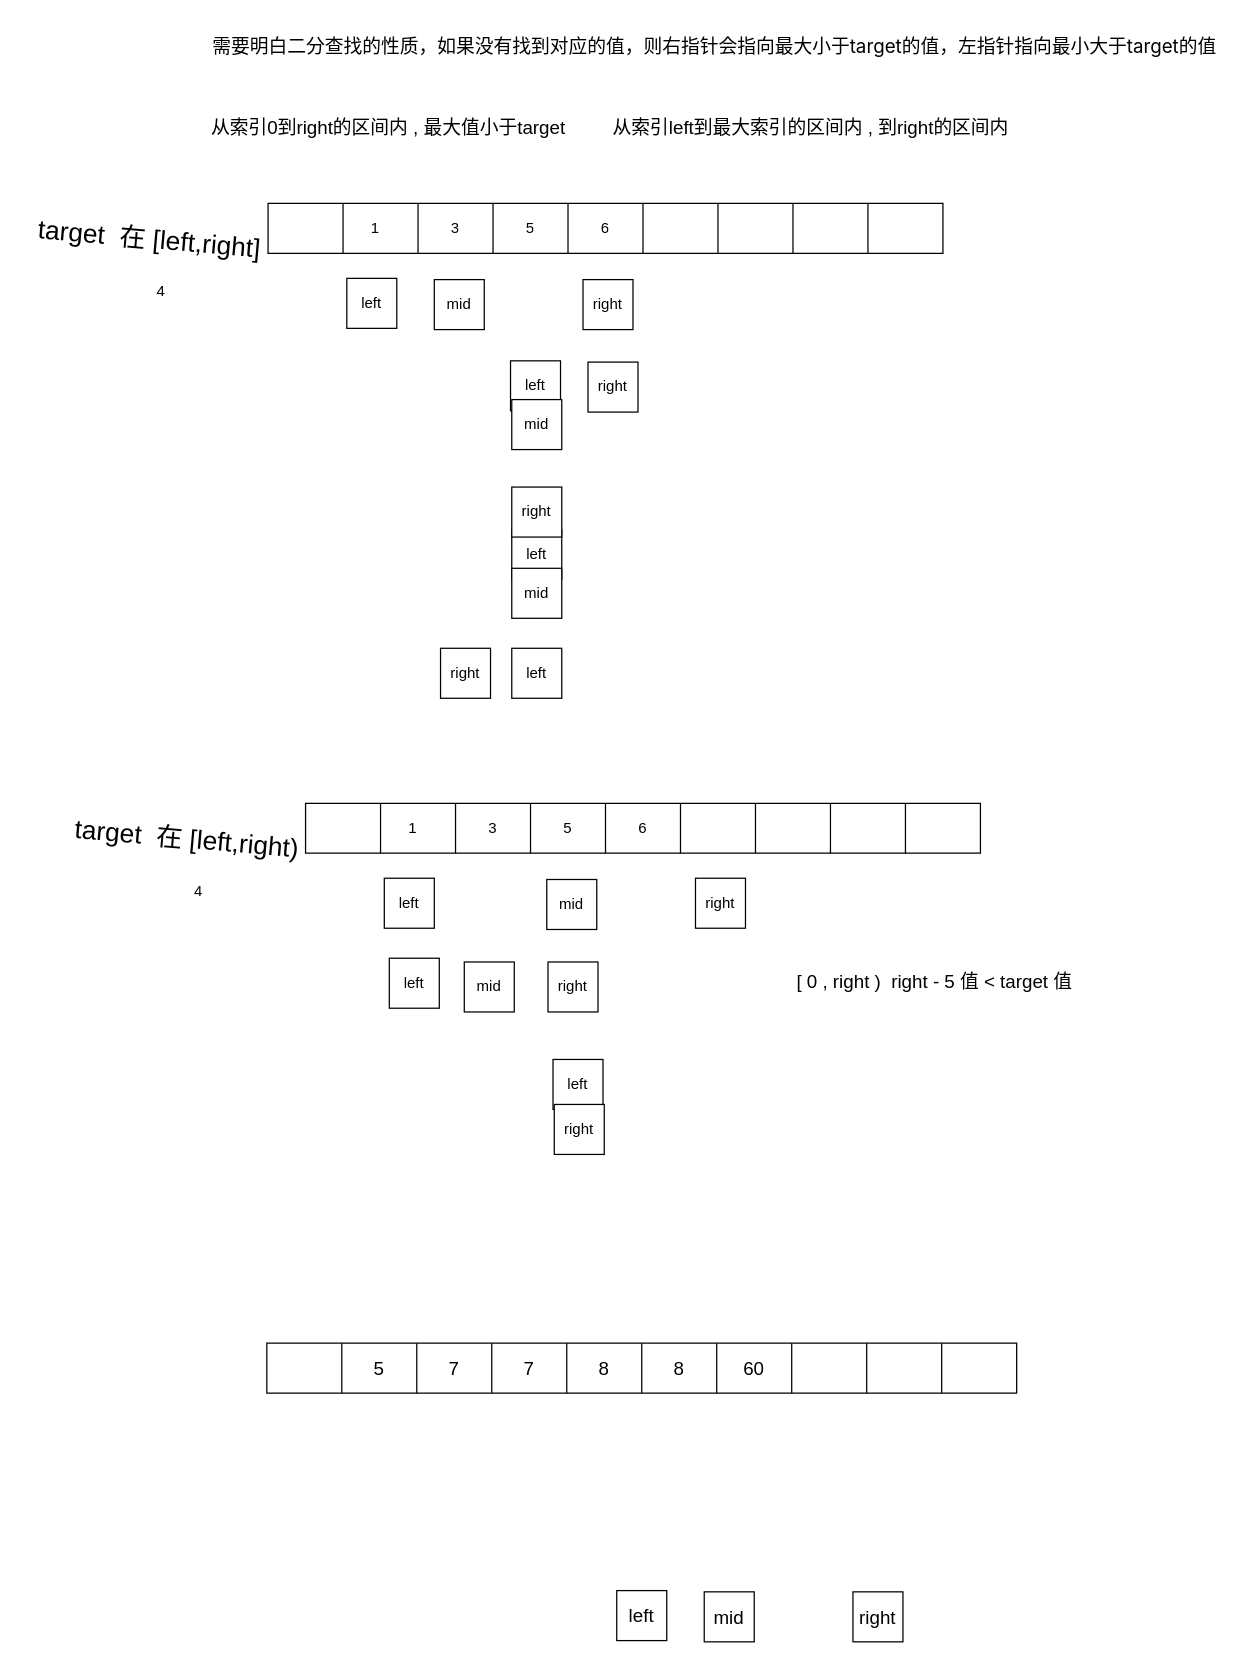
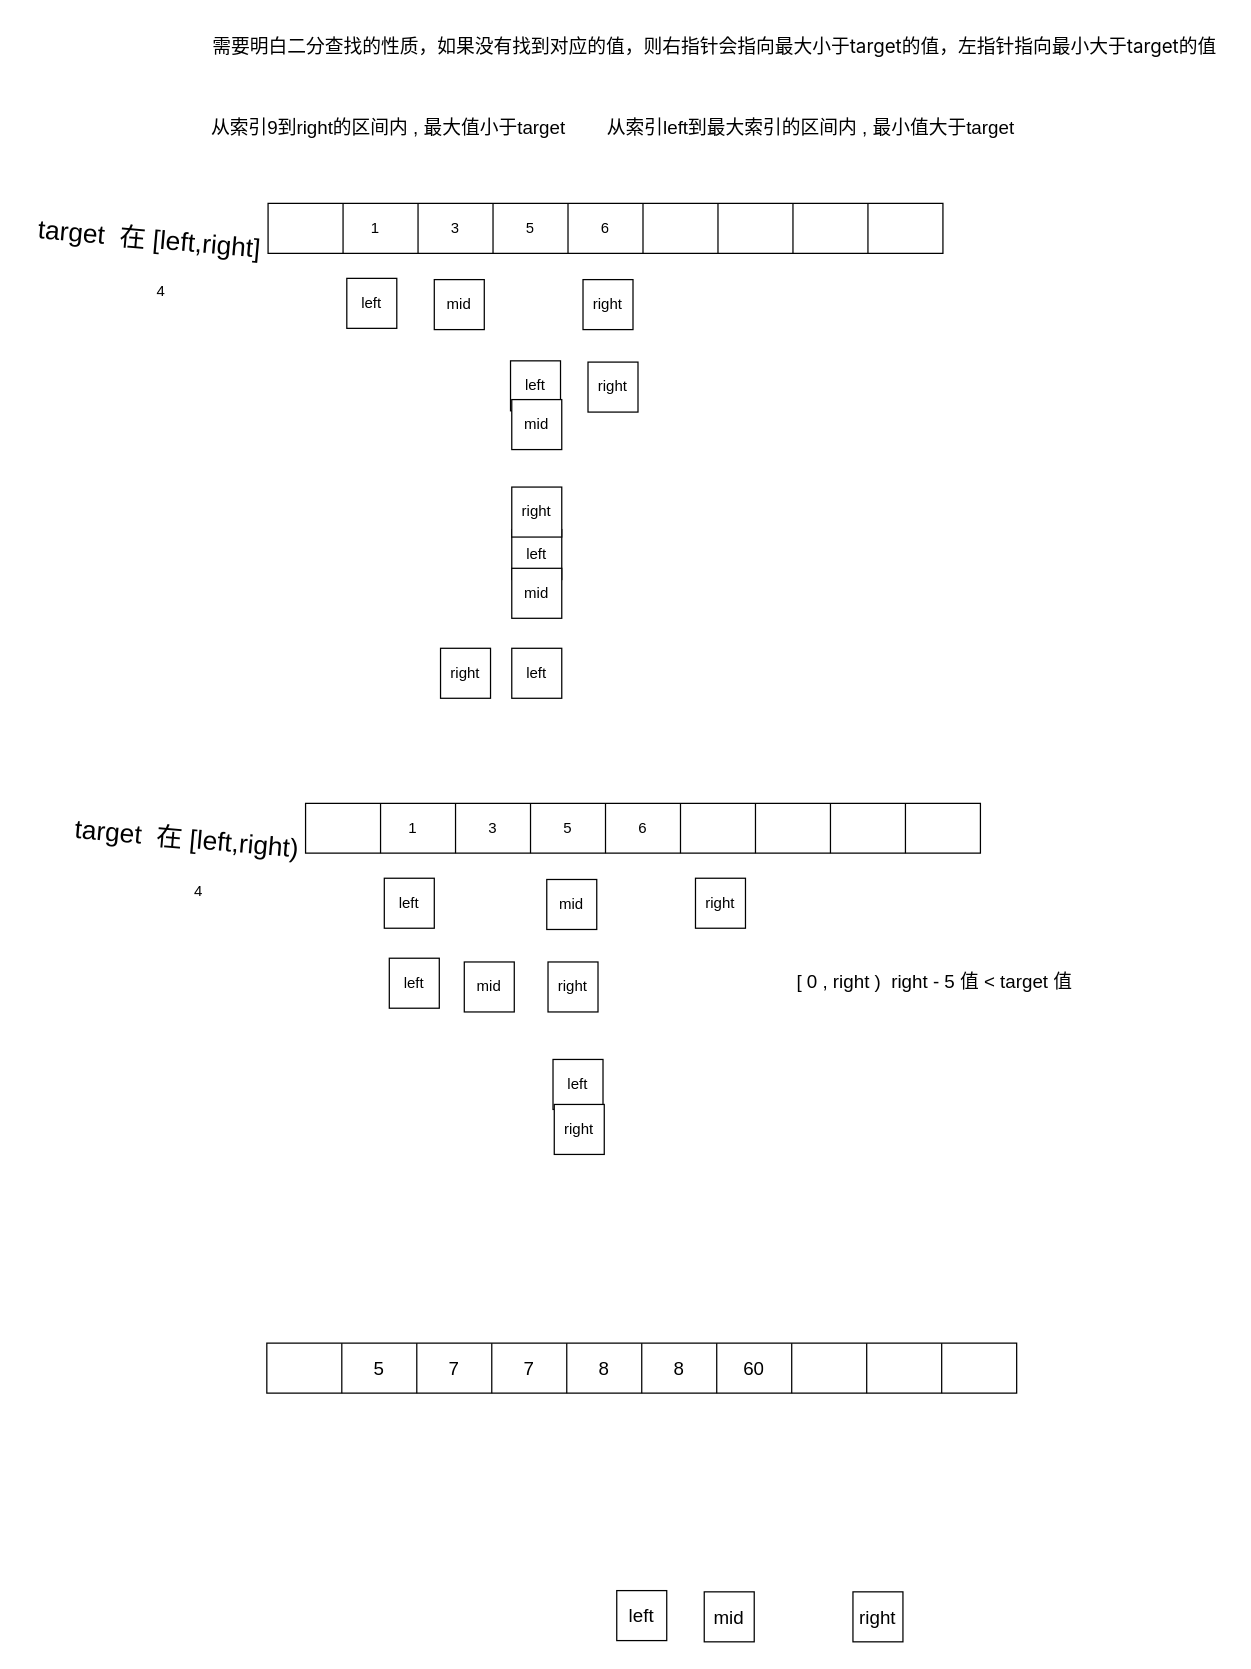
(389, 127) -> (389, 127)
(811, 127) -> (811, 127)
